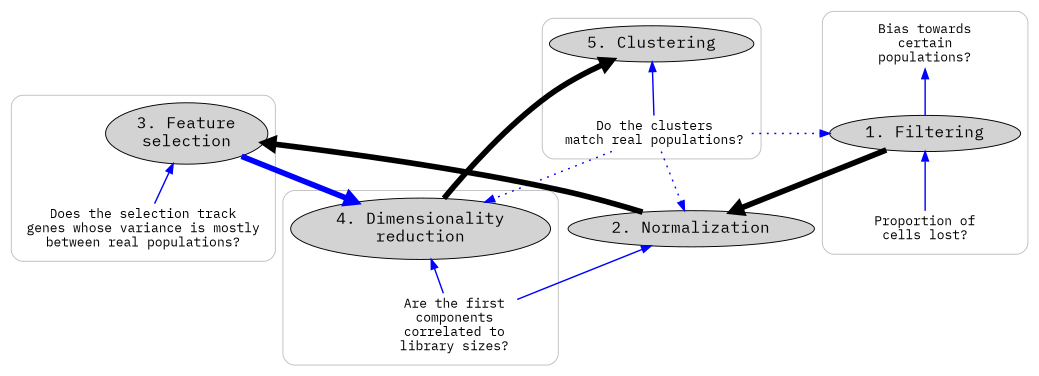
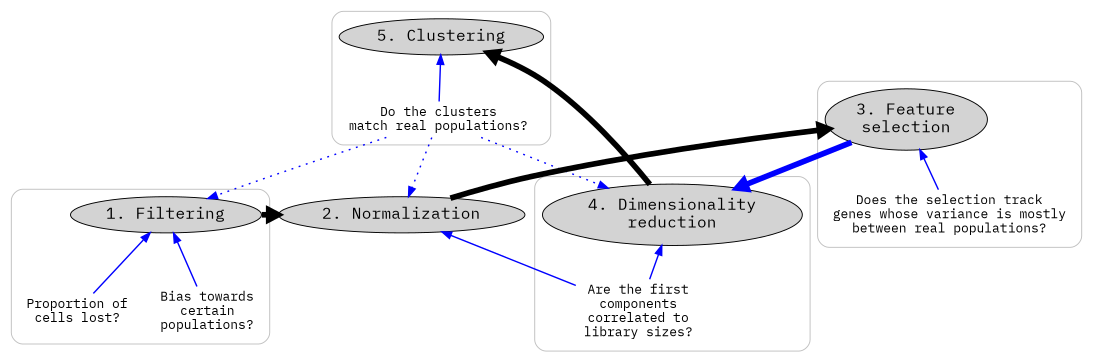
(925, 97) -> (187, 264)
